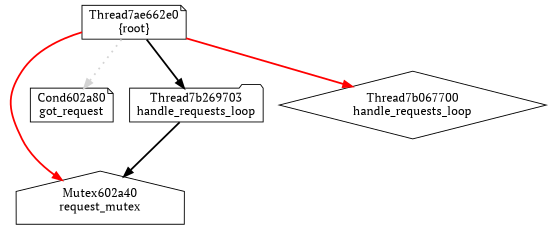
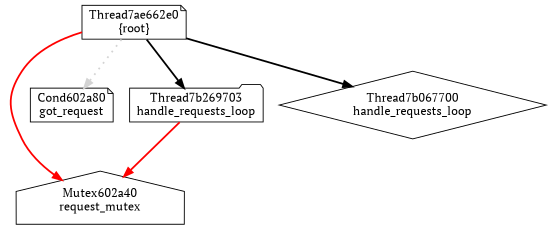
(265, 61) -> (265, 61)
(155, 146) -> (155, 146)
